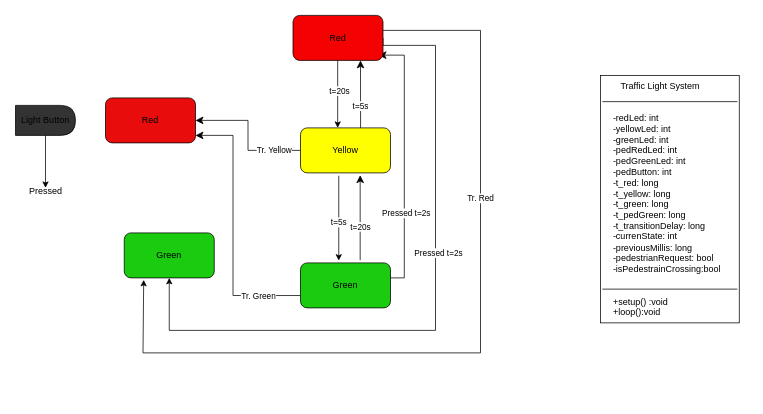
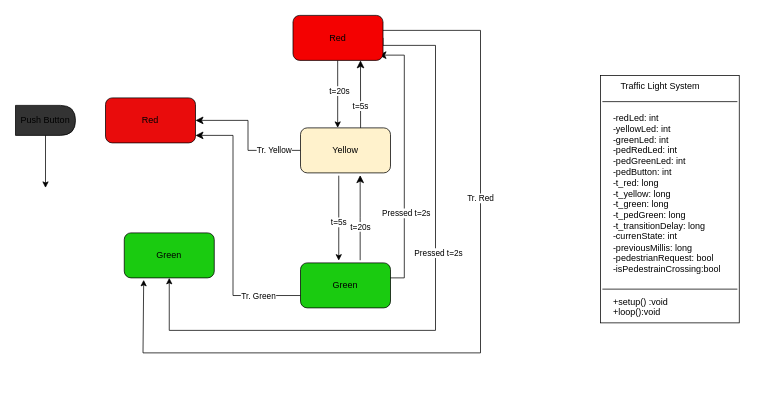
(45, 120) -> (45, 120)
(345, 150) -> (345, 150)
(45, 192) -> none
